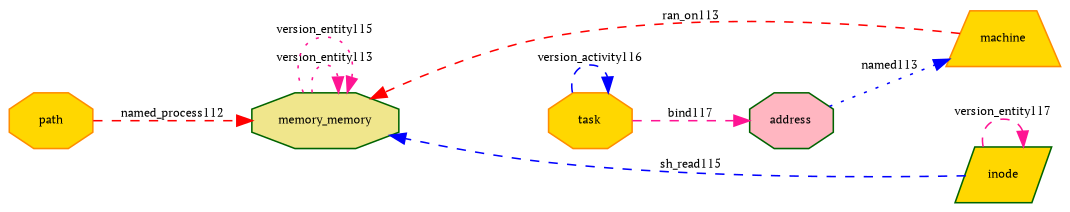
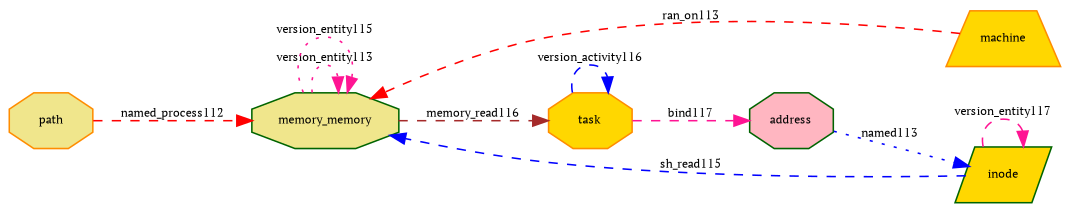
(882, 86) -> (894, 147)
(51, 121) -> (51, 121)
none -> (465, 121)
